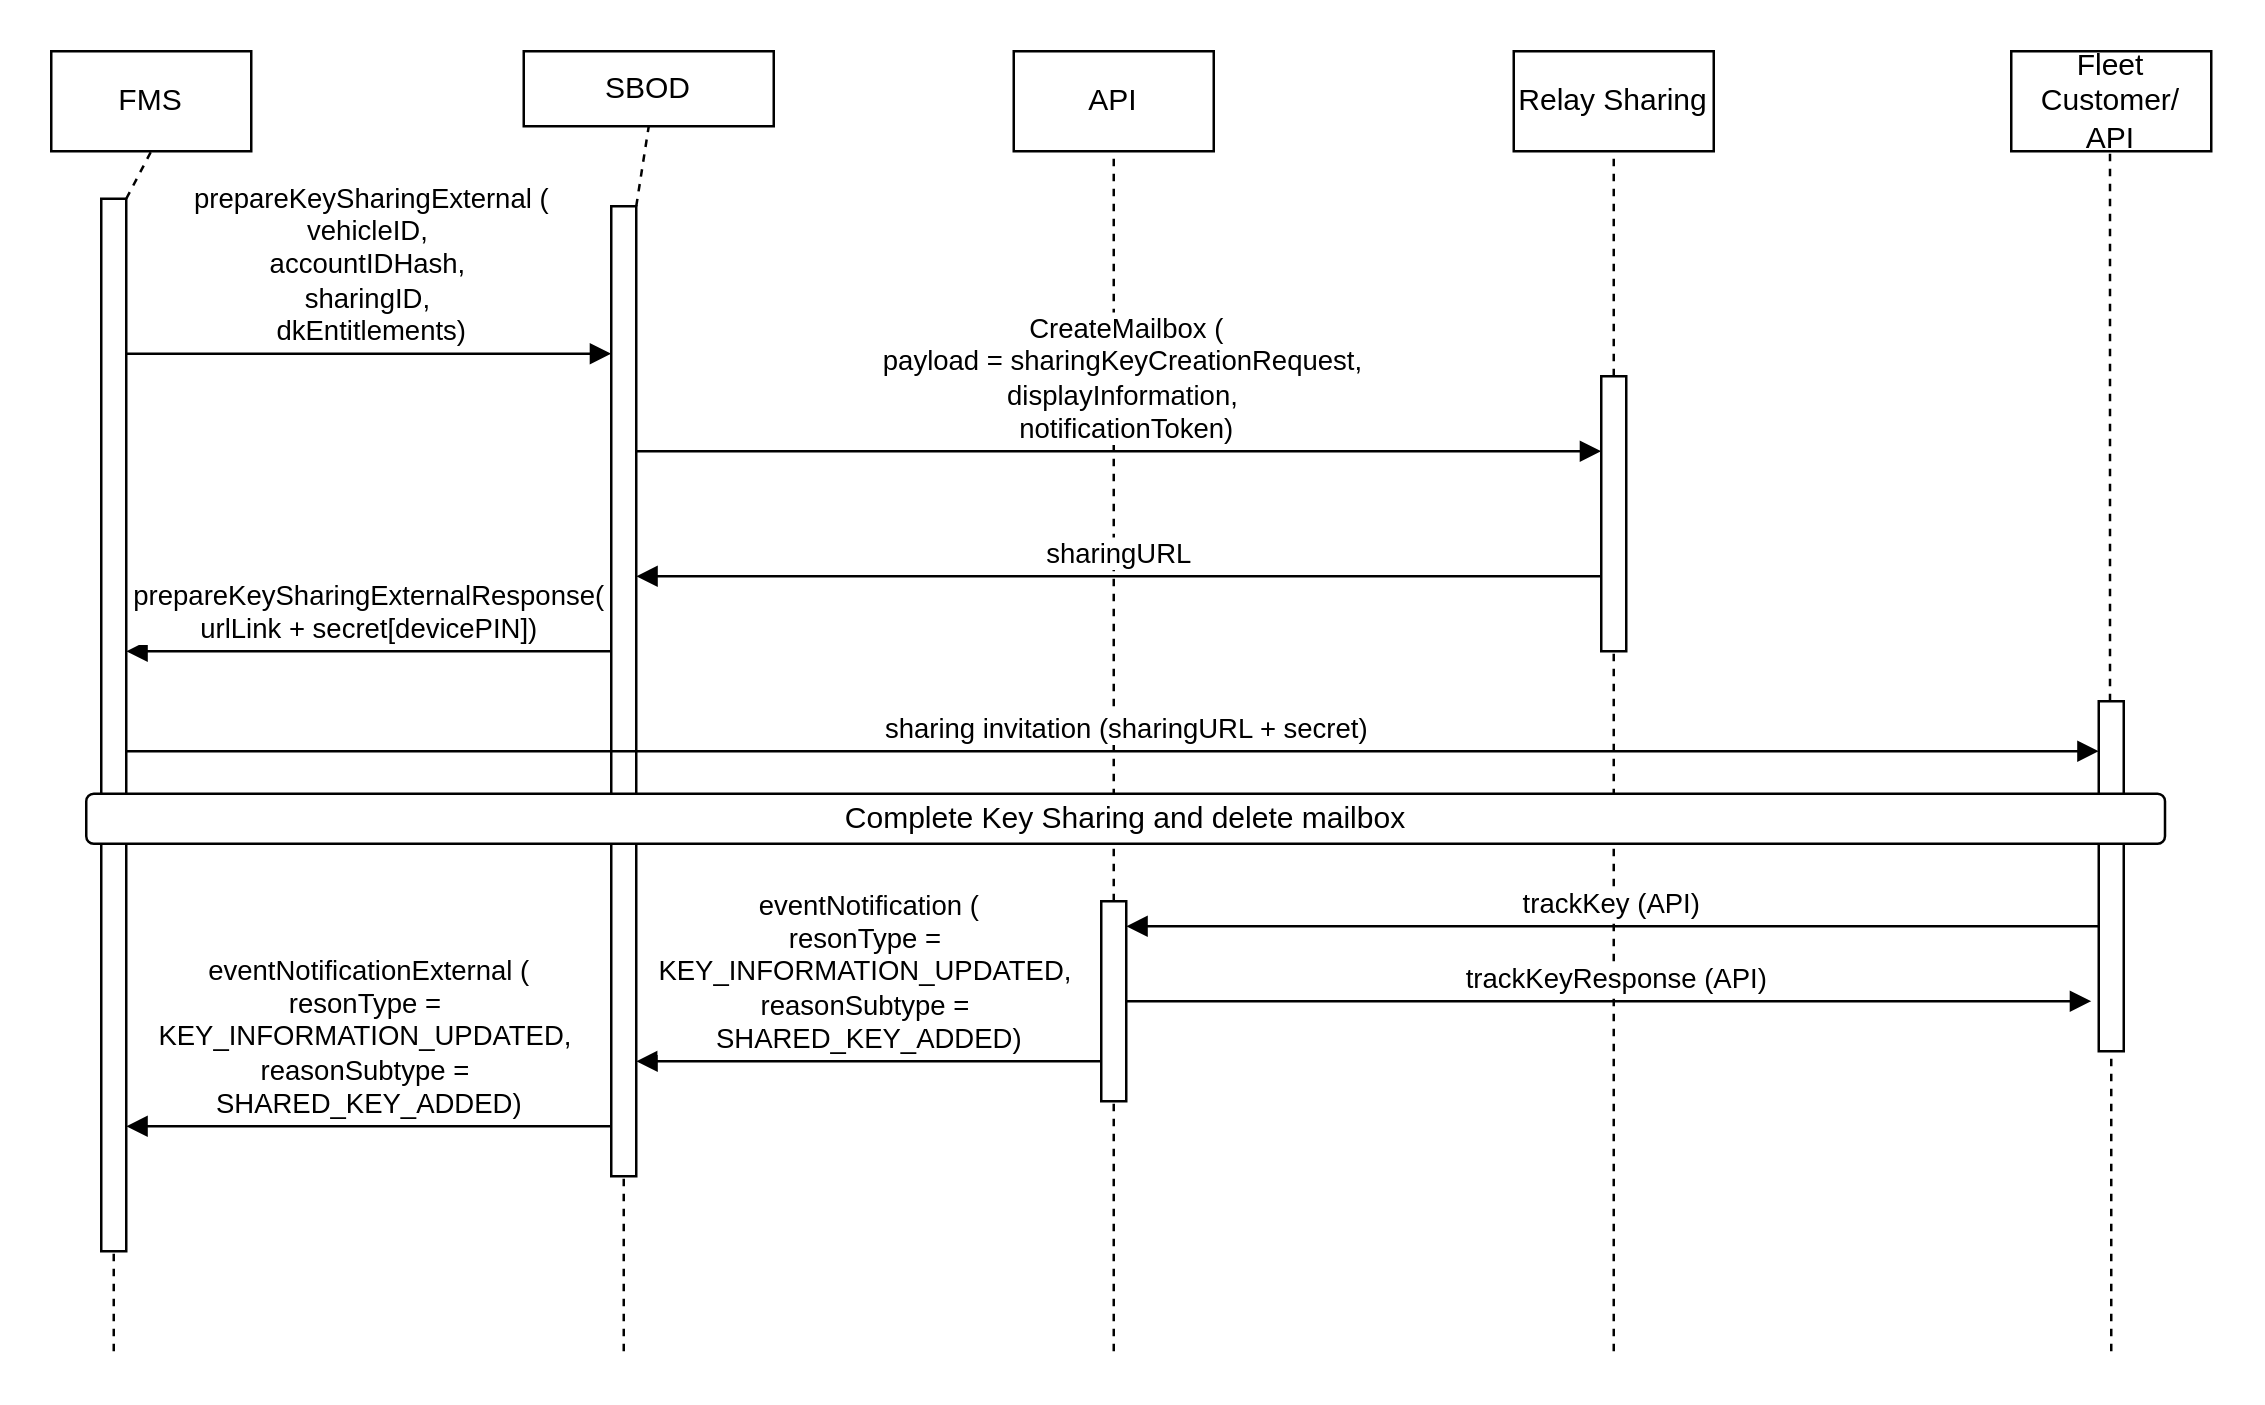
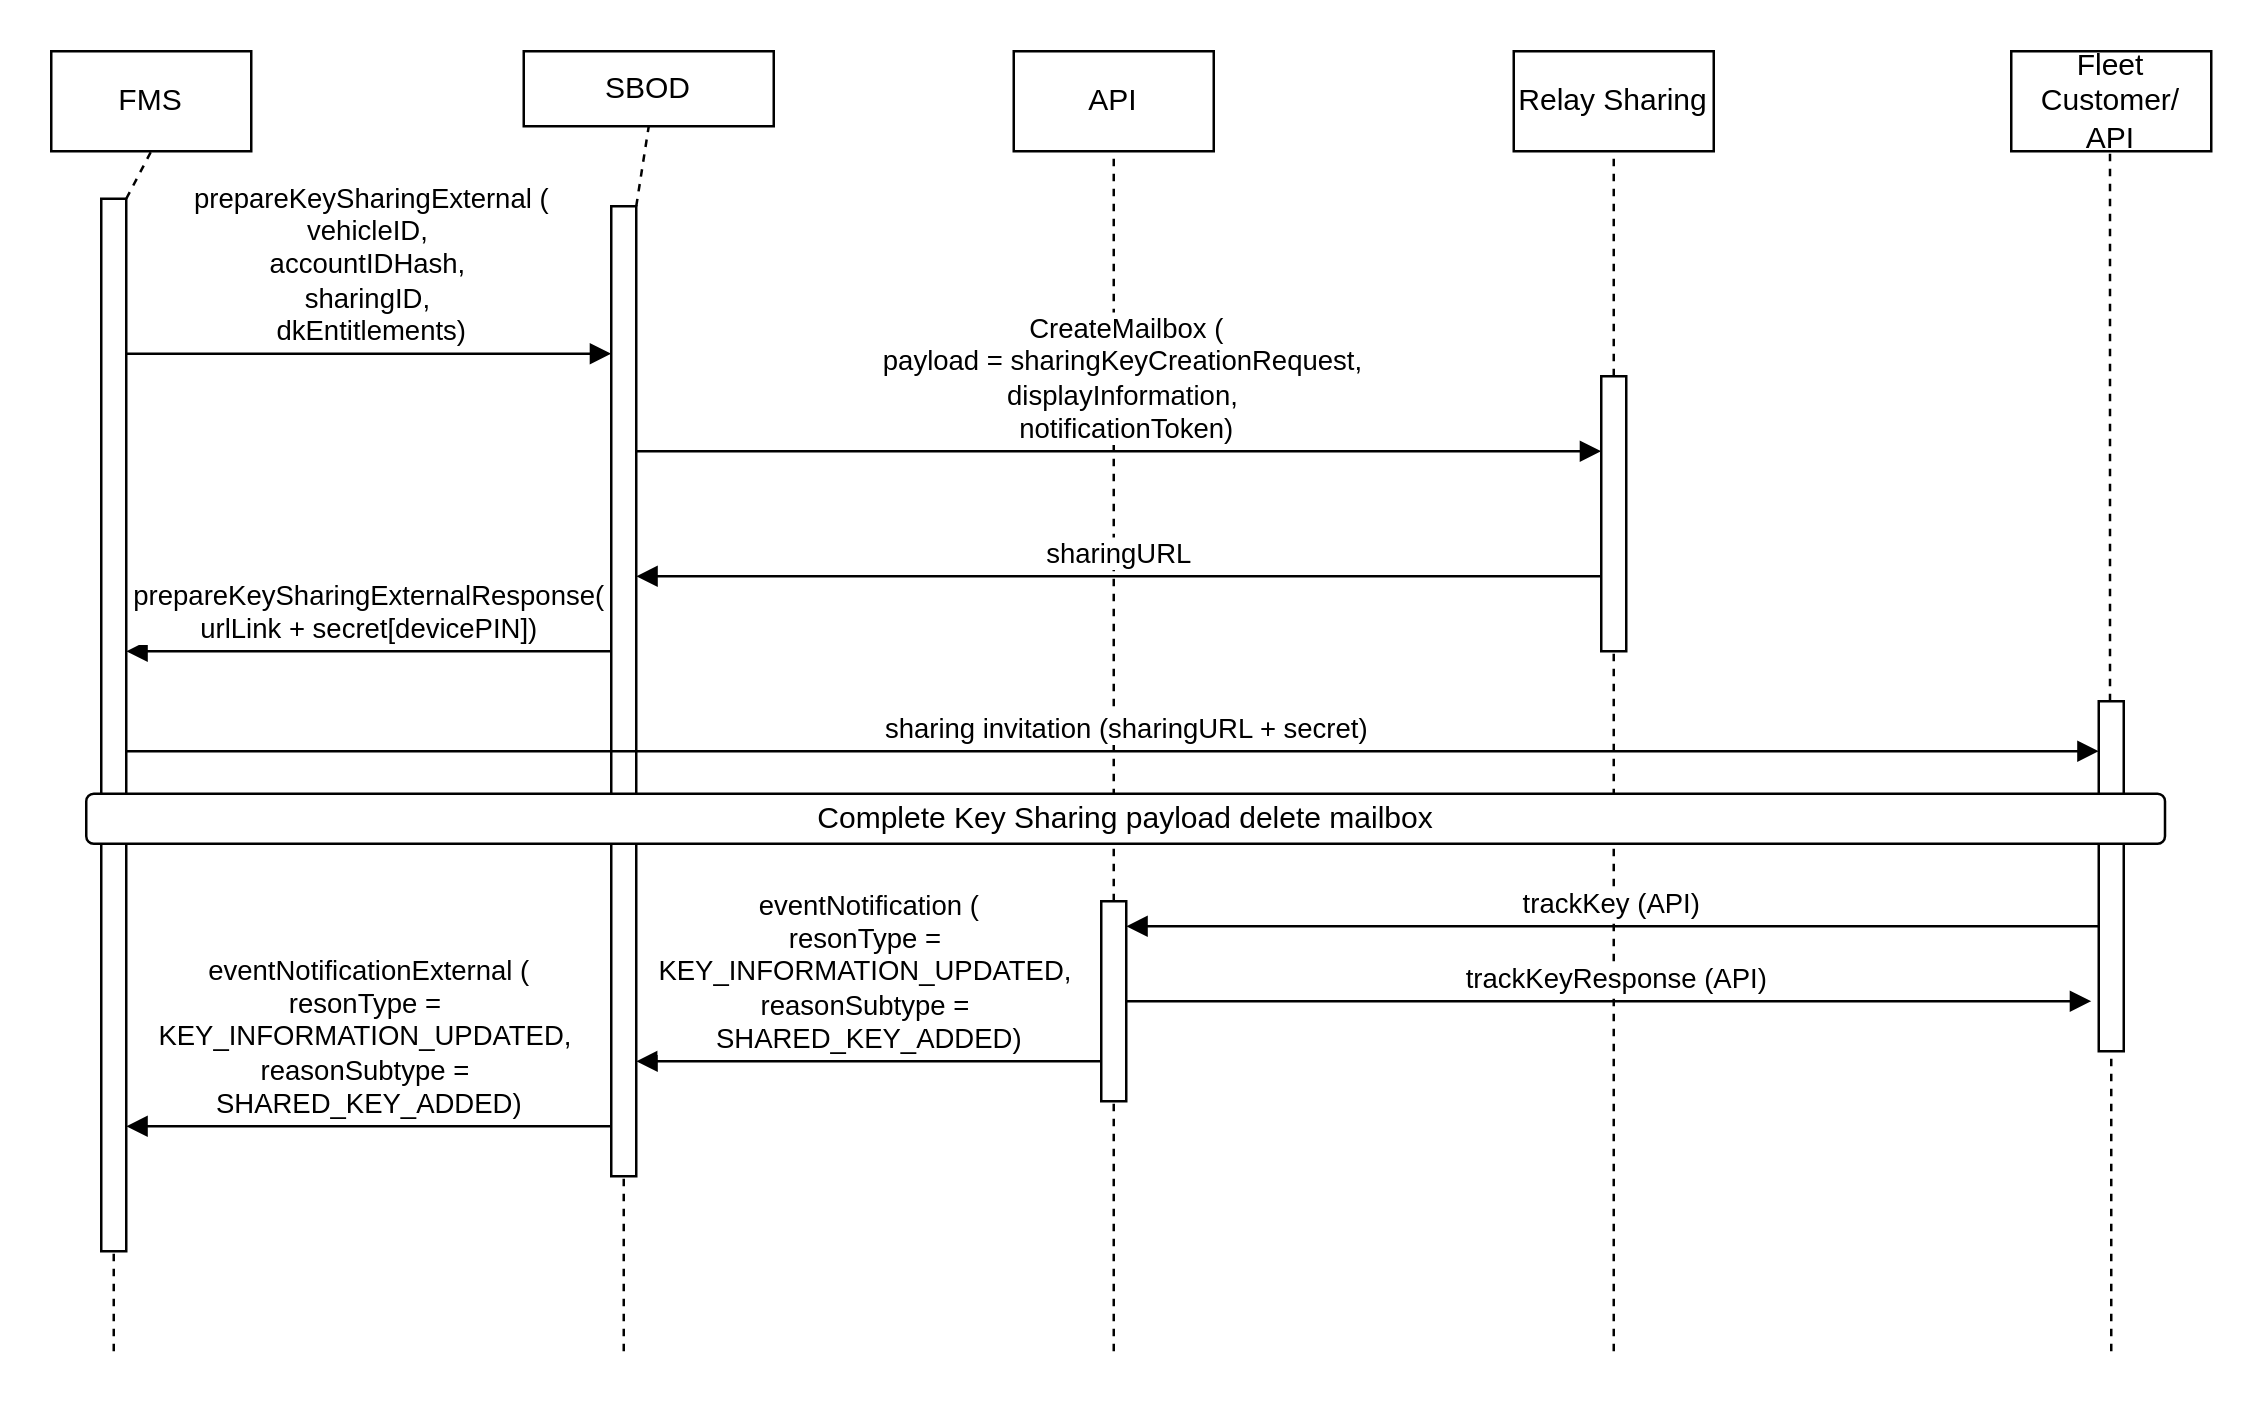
(1126, 819) -> (1126, 819)
